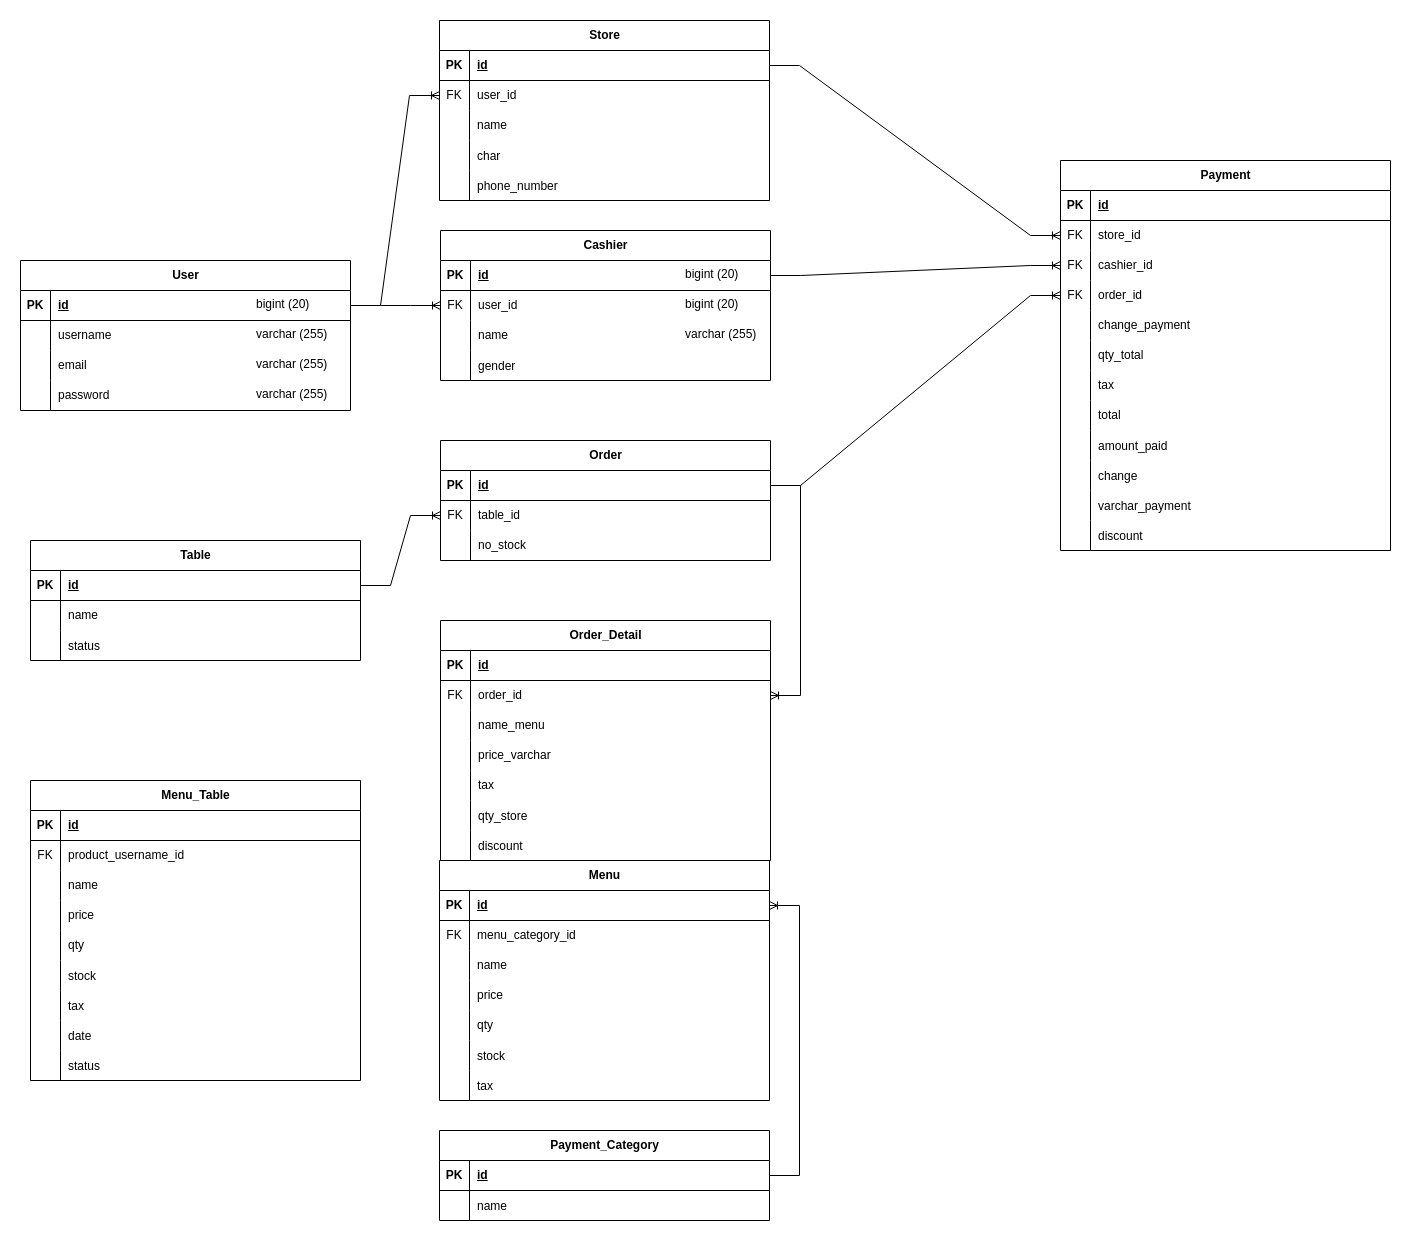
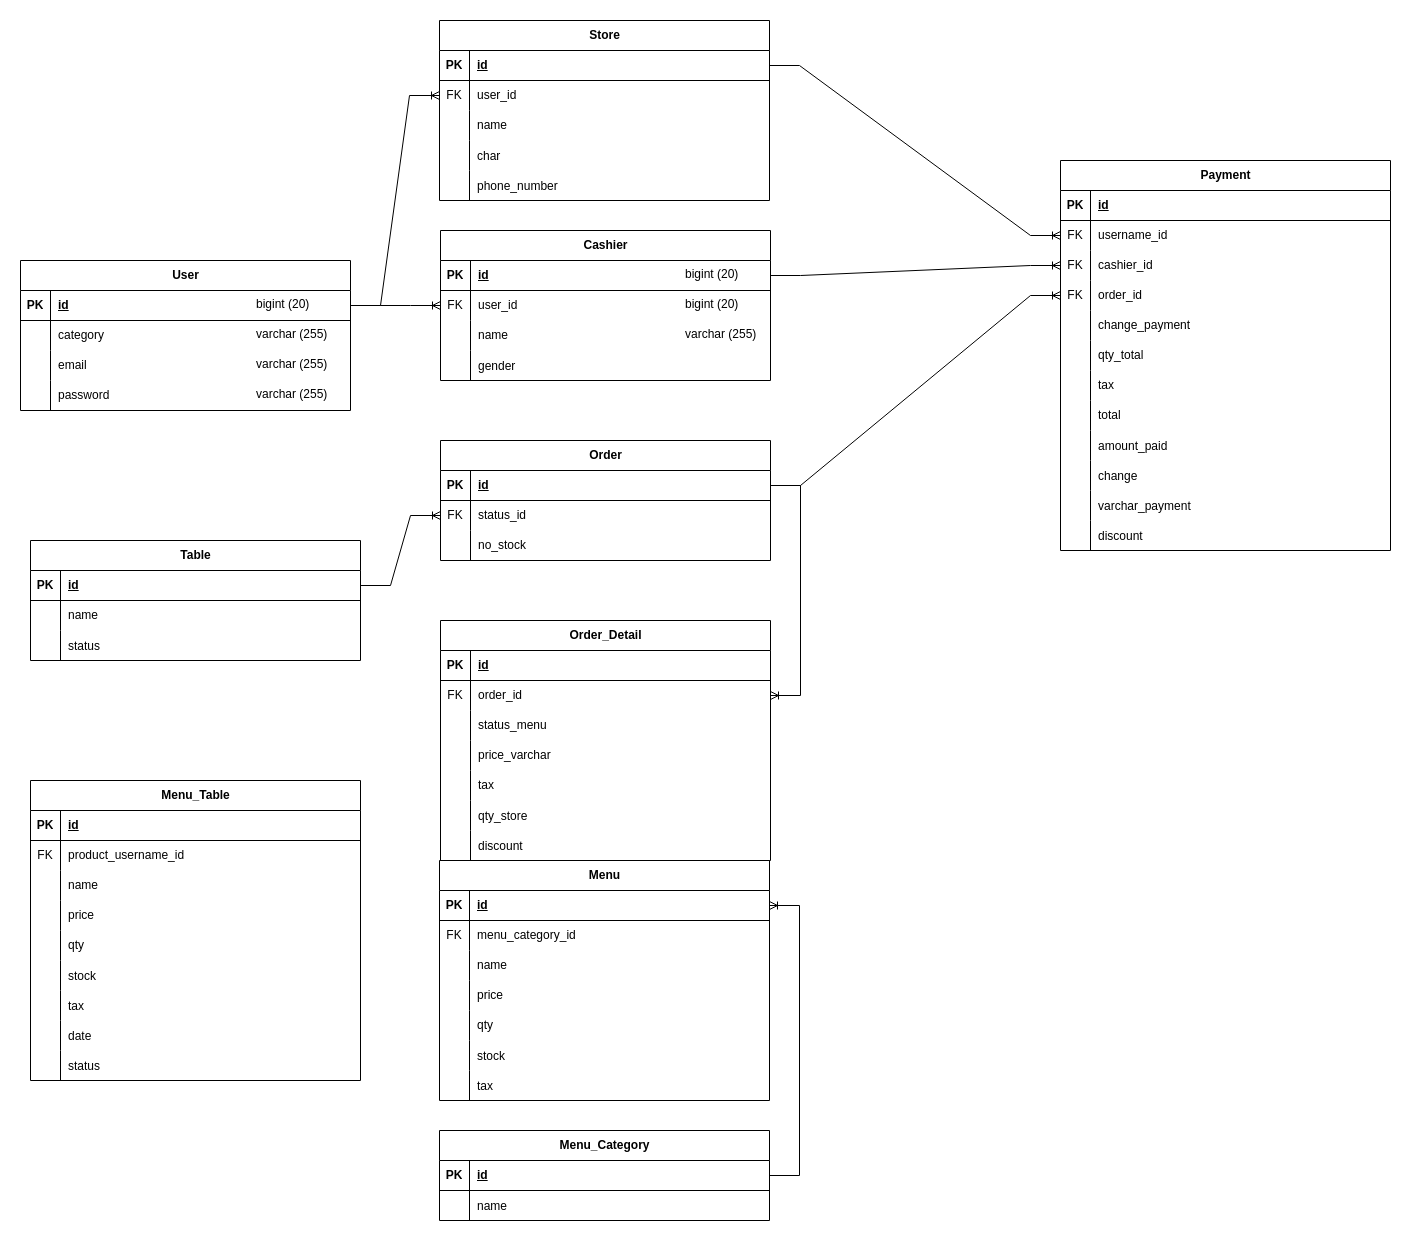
(1124, 236) -> (1134, 236)
(85, 336) -> (85, 336)
(502, 516) -> (507, 516)
(509, 726) -> (515, 726)
(605, 1146) -> (605, 1146)
